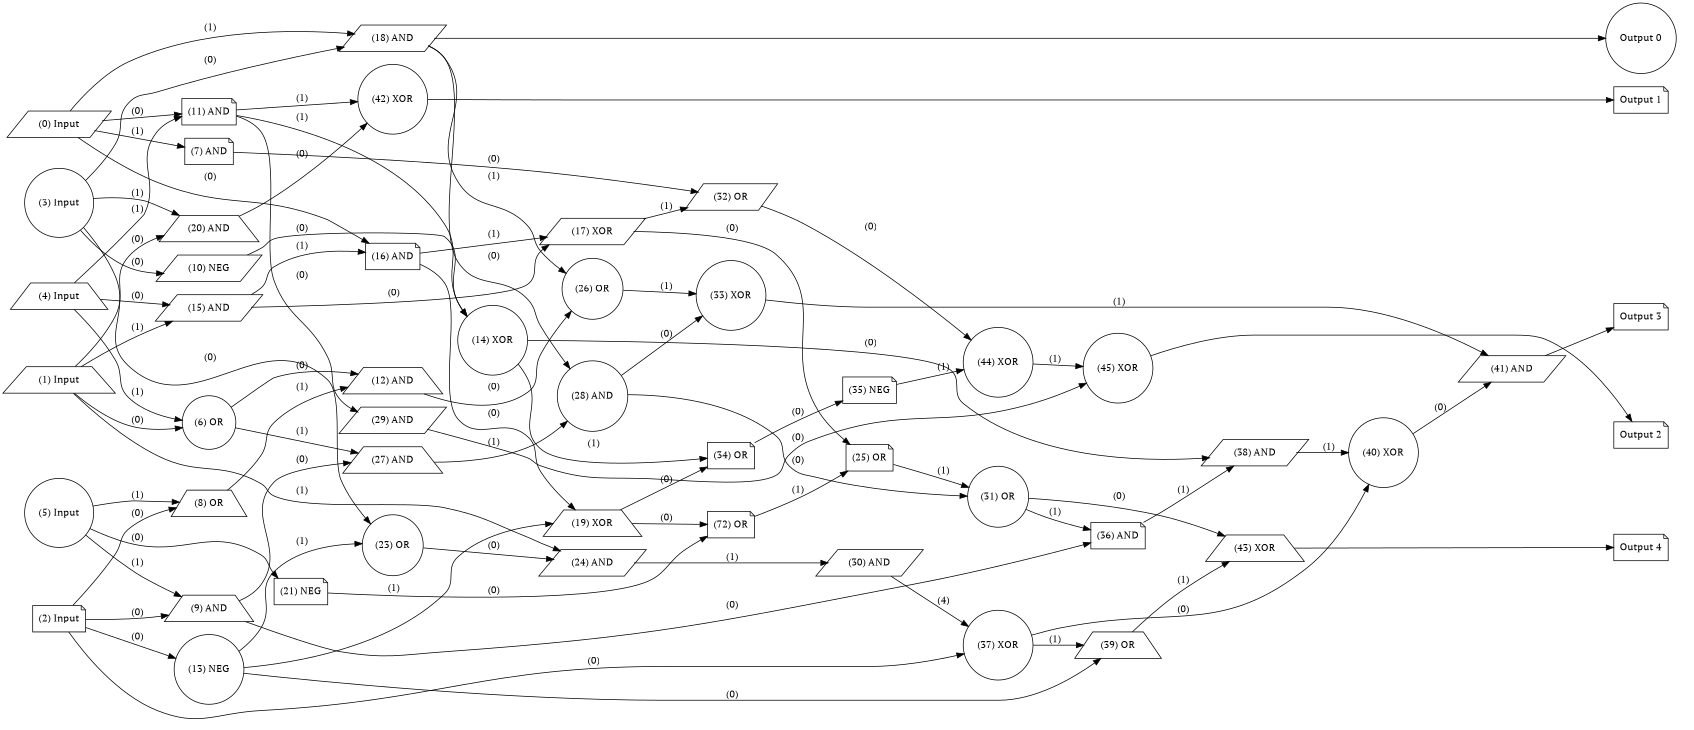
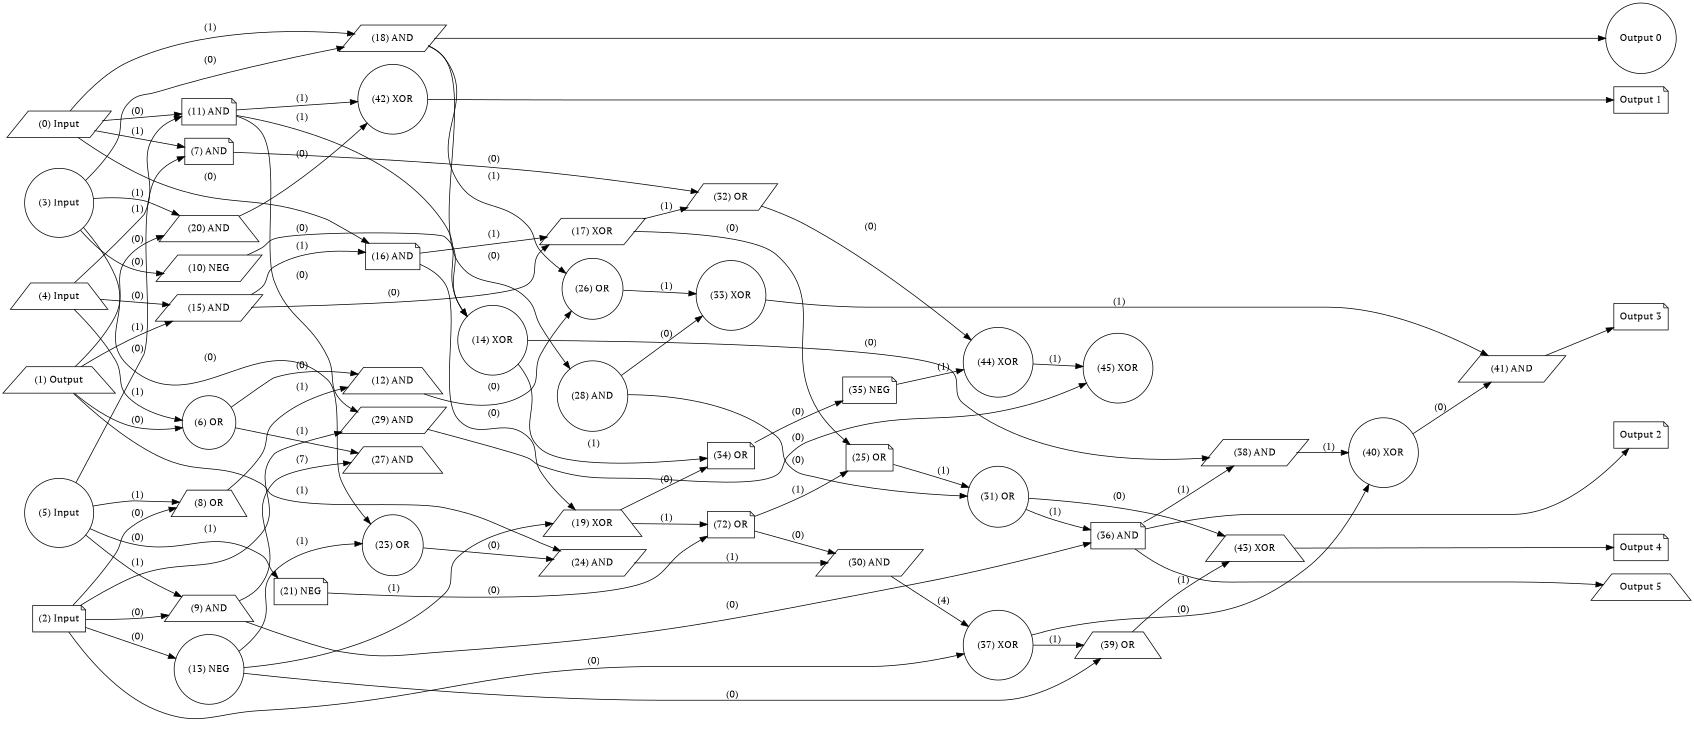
none -> (147, 323)
(1404, 335) -> (1393, 514)
(59, 380) -> (59, 380)
(501, 455) -> none
(301, 460) -> (301, 460)
(665, 518) -> (665, 518)
none -> (791, 541)
none -> (235, 555)
none -> (1641, 587)
